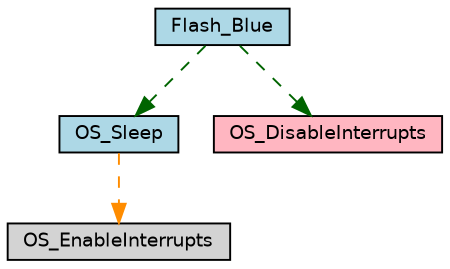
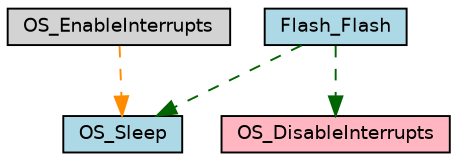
(222, 27) -> (336, 27)
(119, 178) -> (120, 71)
